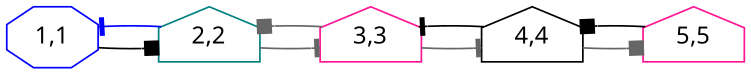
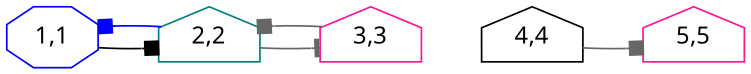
(134, 26) -> (134, 26)
(456, 26) -> none
(622, 26) -> none
(447, 49) -> none
